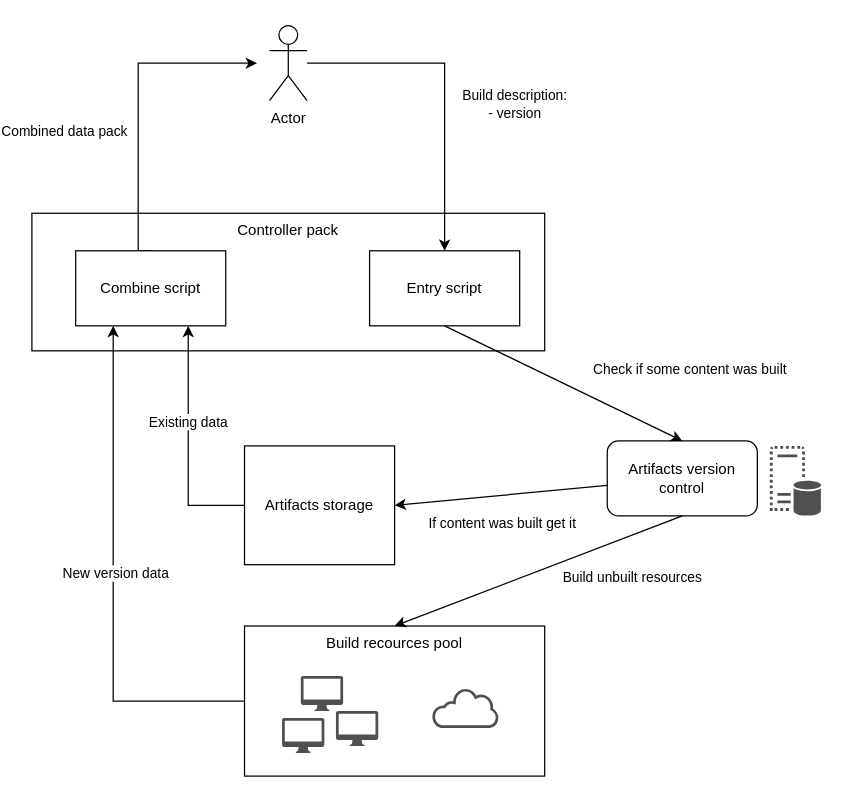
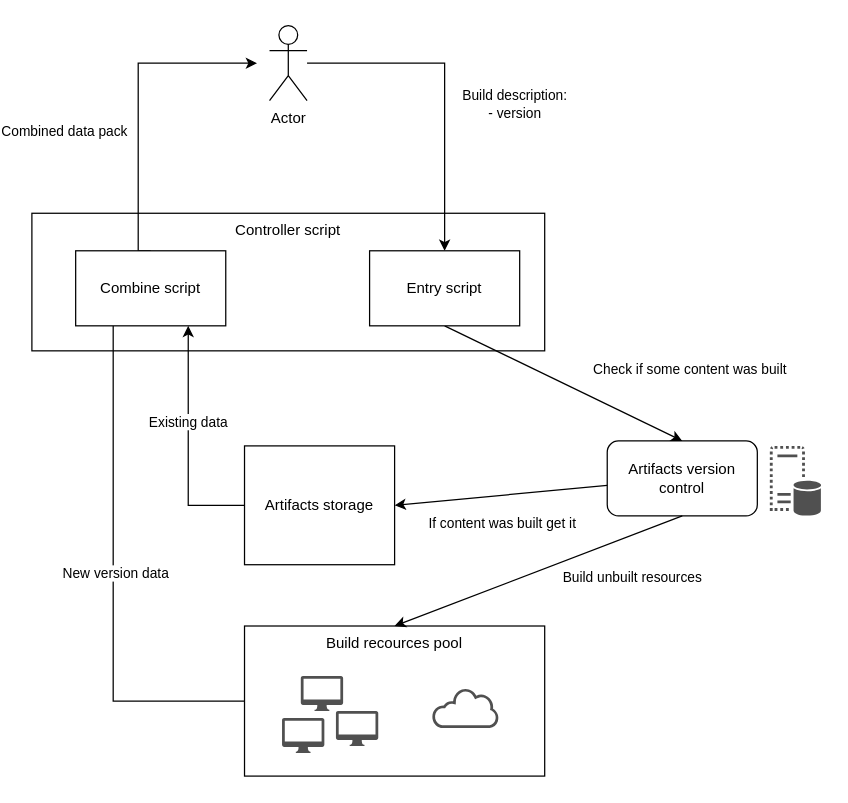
(288, 231) -> (288, 231)
(113, 336) -> (113, 332)
